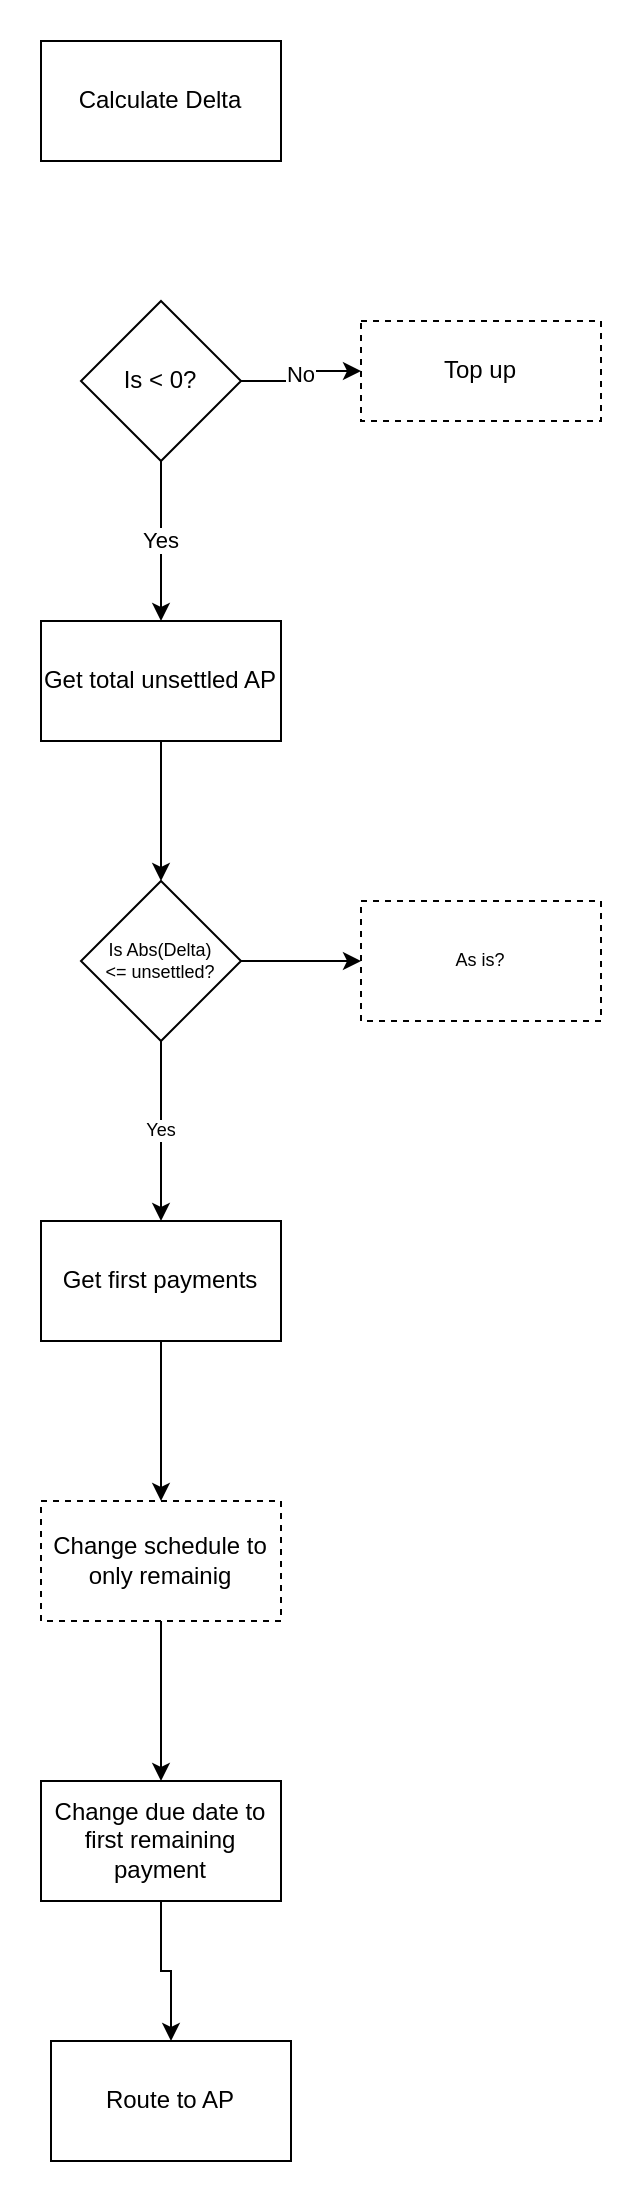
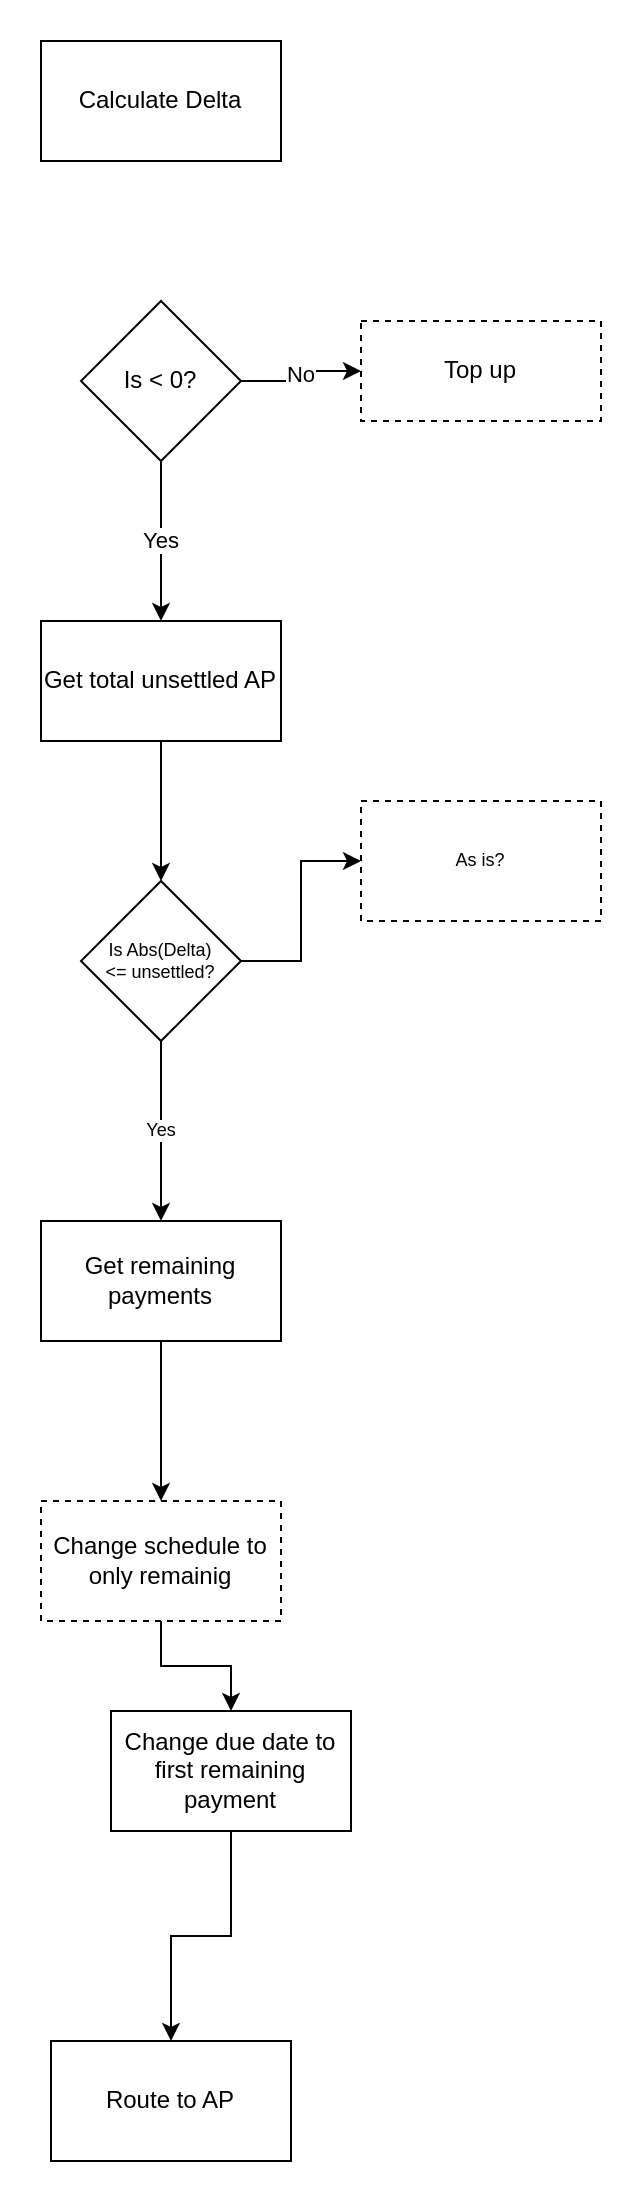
(481, 961) -> (481, 861)
(161, 1281) -> (161, 1281)
(161, 1841) -> (231, 1771)
